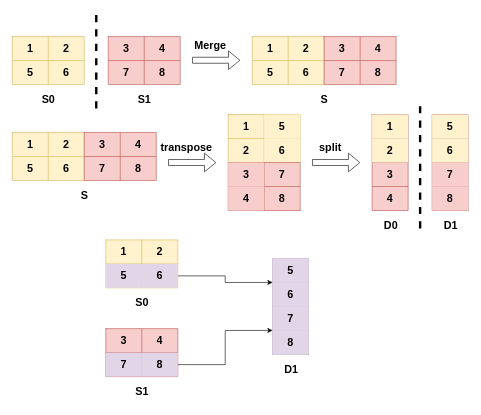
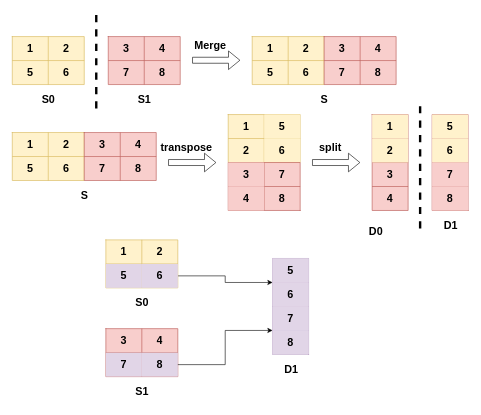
(391, 225) -> (376, 231)
